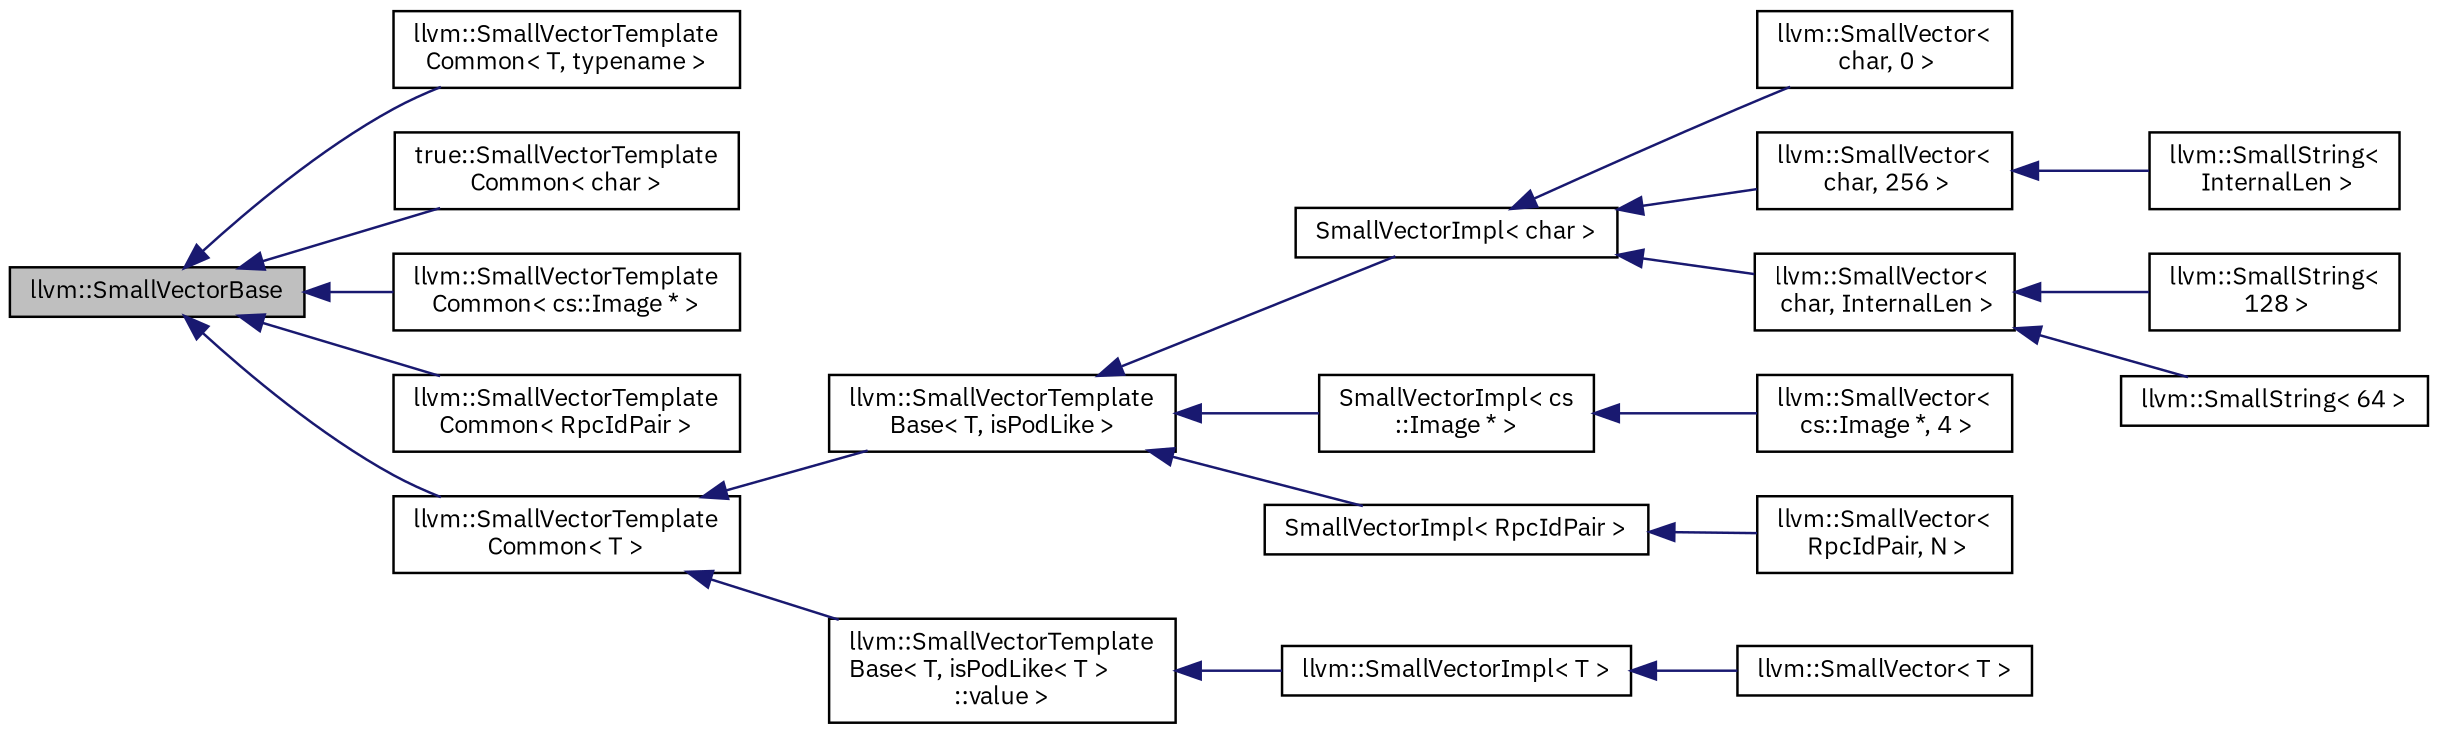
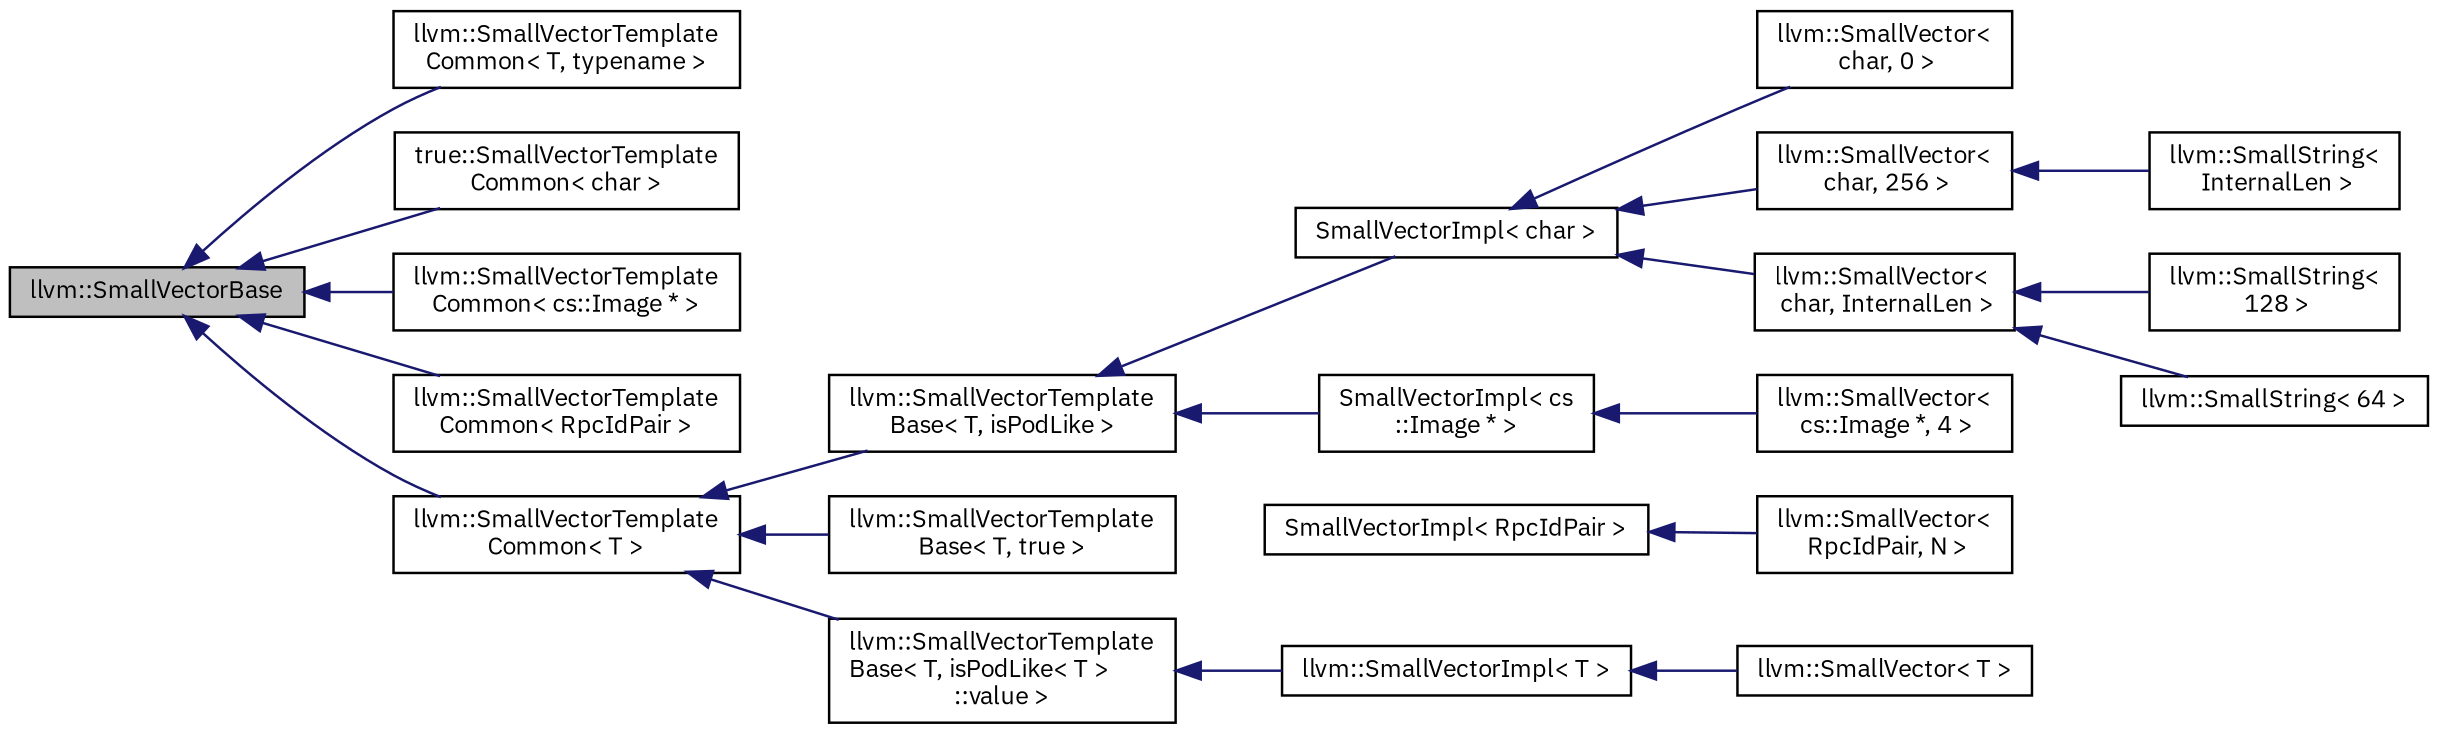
(1268, 481) -> none
none -> (1002, 535)
